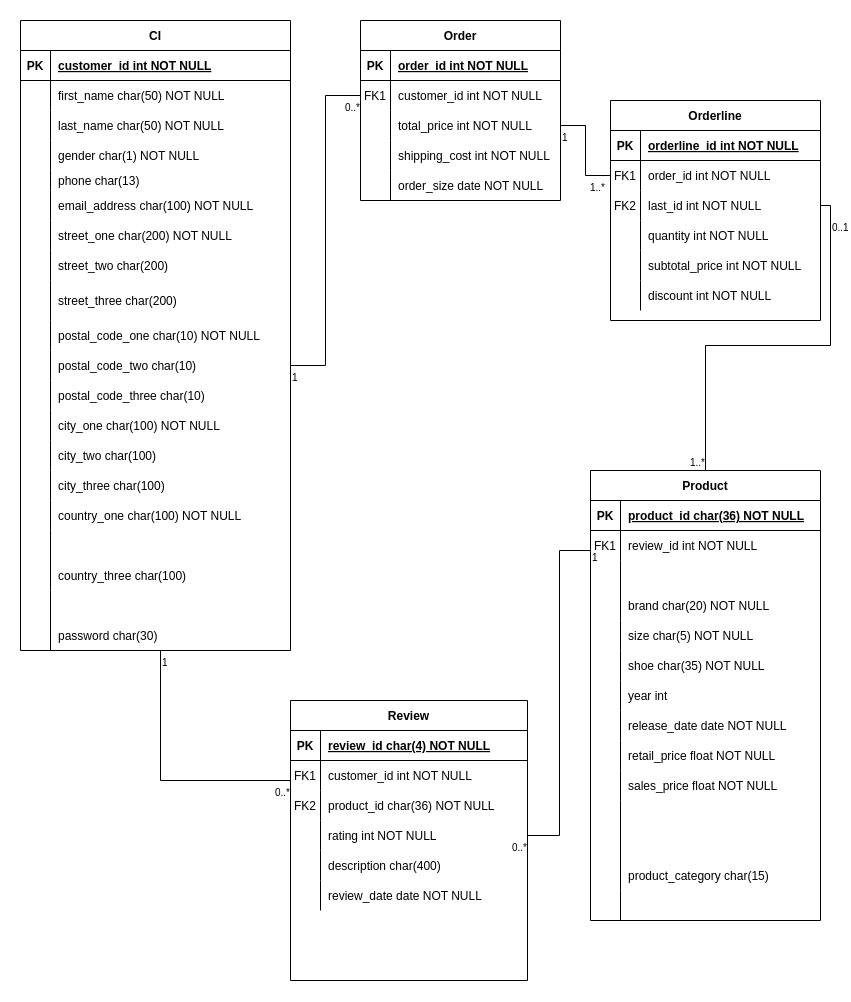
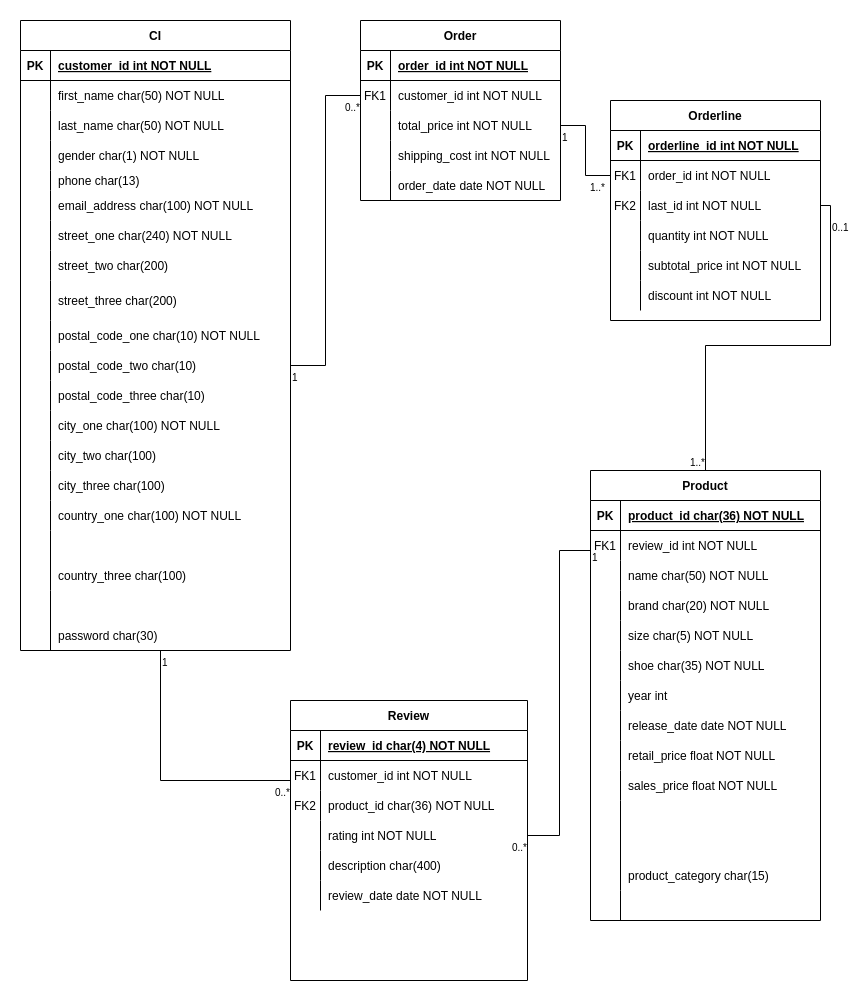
(472, 186) -> (474, 186)
(151, 236) -> (151, 236)
none -> (721, 576)
